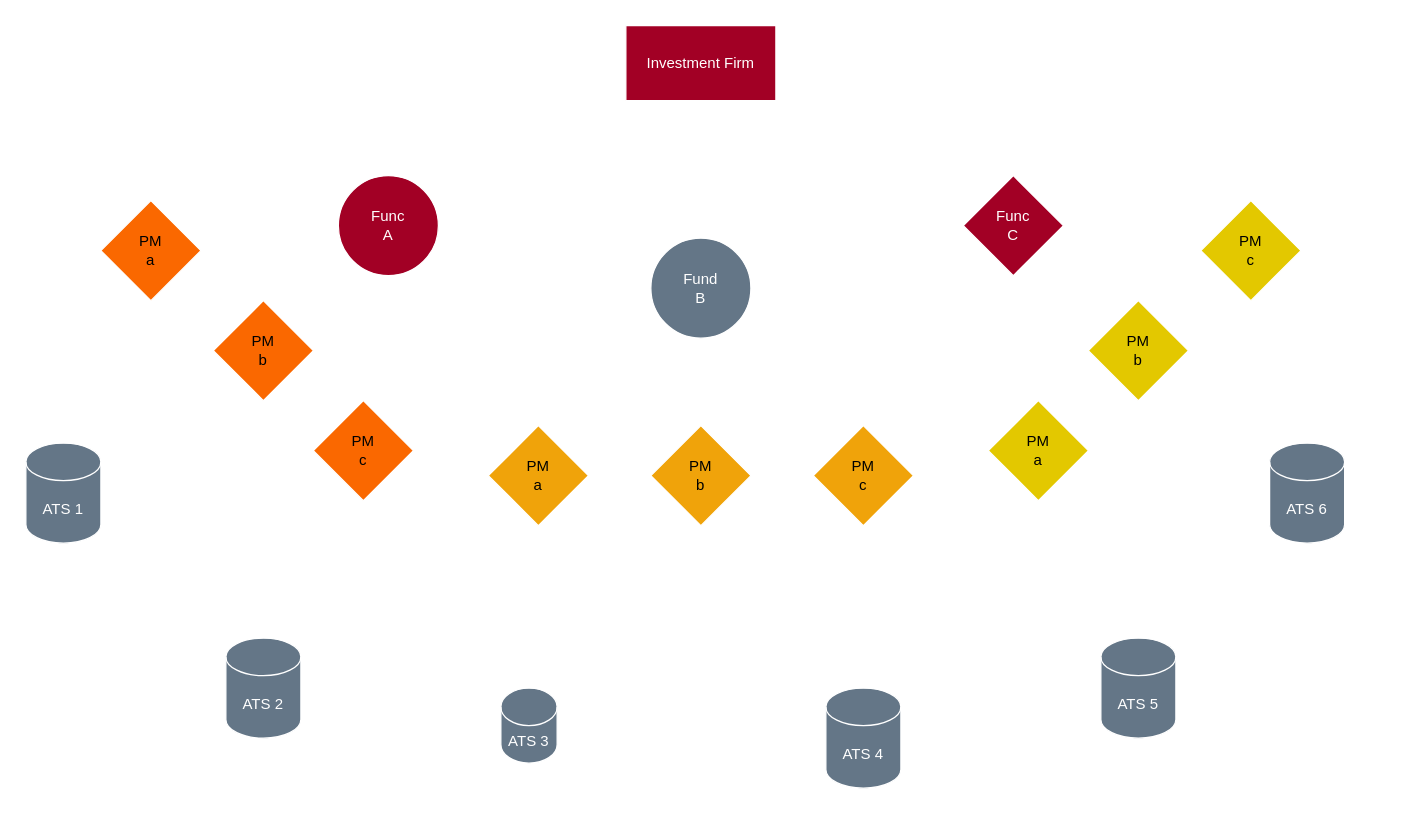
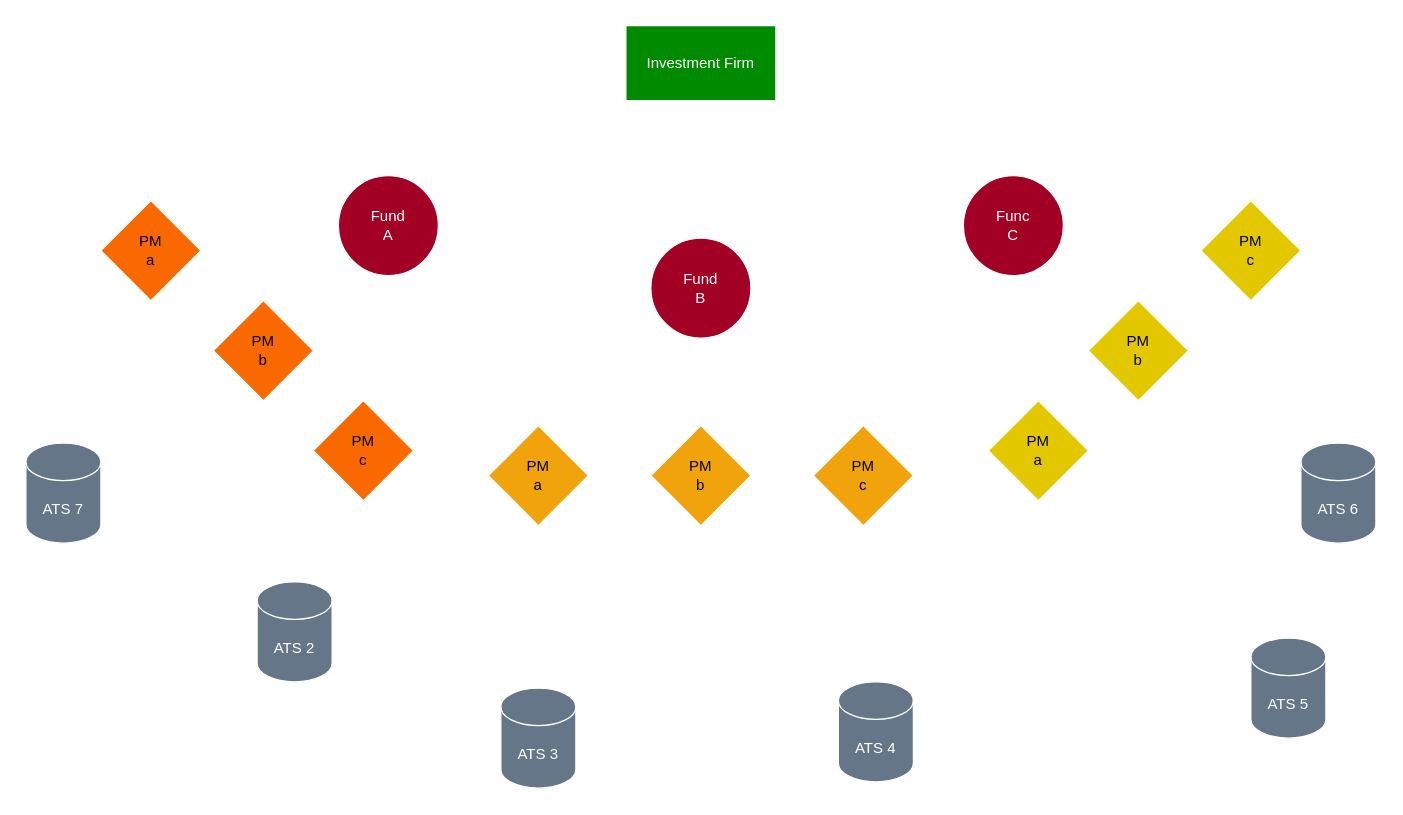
(701, 63) -> (701, 63)
(701, 101) -> (701, 101)
(982, 191) -> (776, 63)
(388, 226) -> (388, 226)
(1013, 226) -> (1013, 226)
(701, 288) -> (701, 288)
(1307, 493) -> (1338, 493)
(63, 509) -> (63, 509)
(263, 688) -> (294, 632)
(1138, 688) -> (1288, 688)
(529, 726) -> (538, 738)
(863, 738) -> (876, 732)
